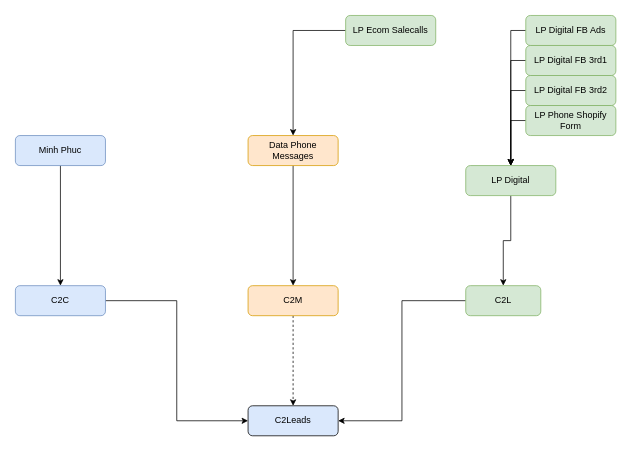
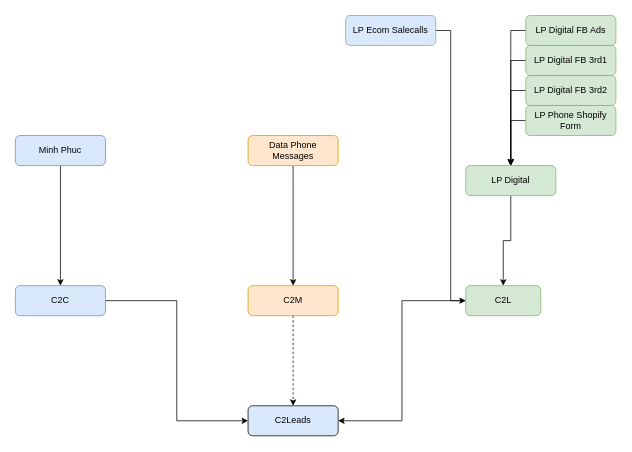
(318, 30) -> (450, 156)
(390, 30) -> (390, 30)
